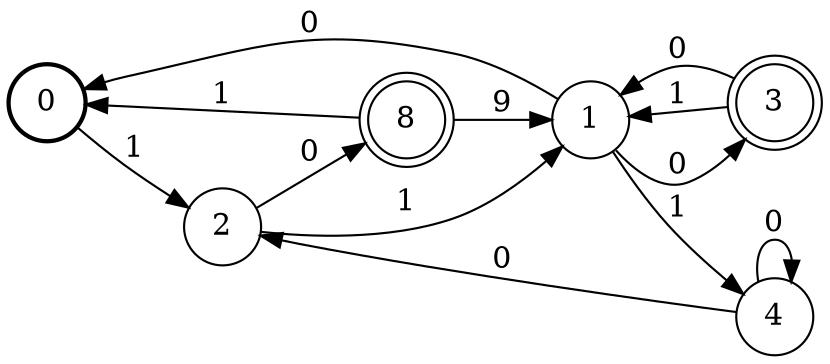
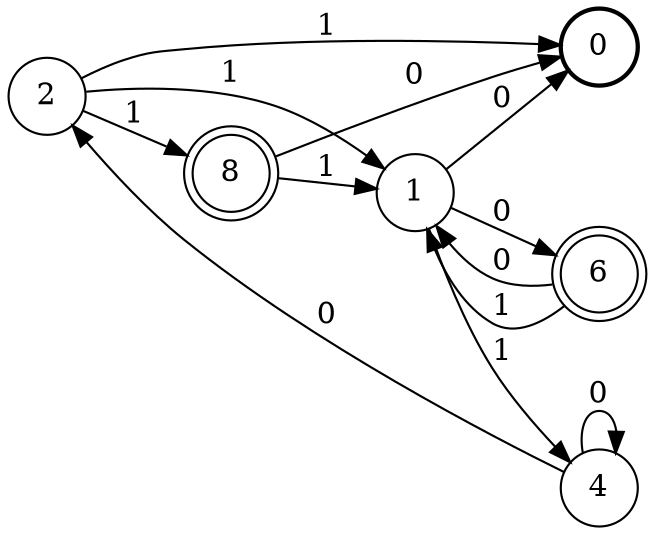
(223, 95) -> (415, 76)
(775, 103) -> (599, 274)
(503, 104) -> (327, 168)
(310, 153) -> (135, 115)
(122, 163) -> (308, 42)
